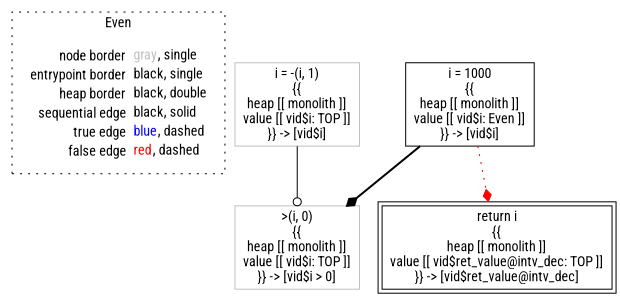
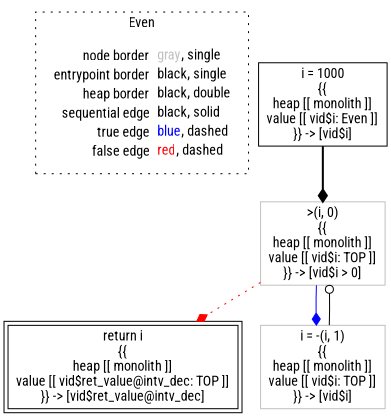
(482, 168) -> (234, 299)
none -> (316, 299)
